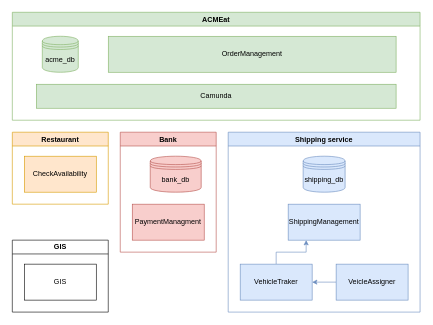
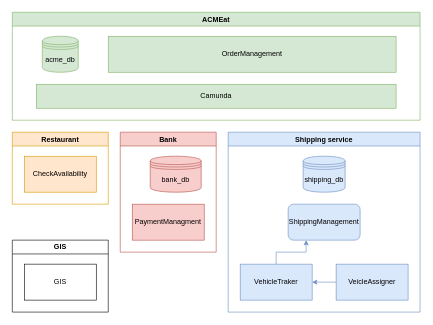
(324, 222) -> (324, 222)
